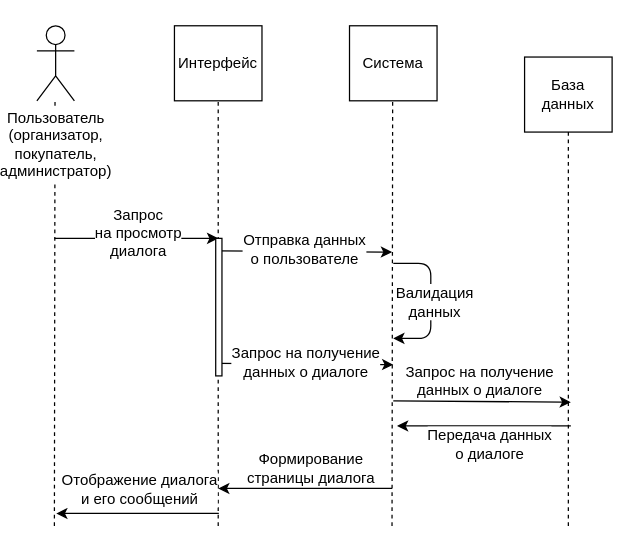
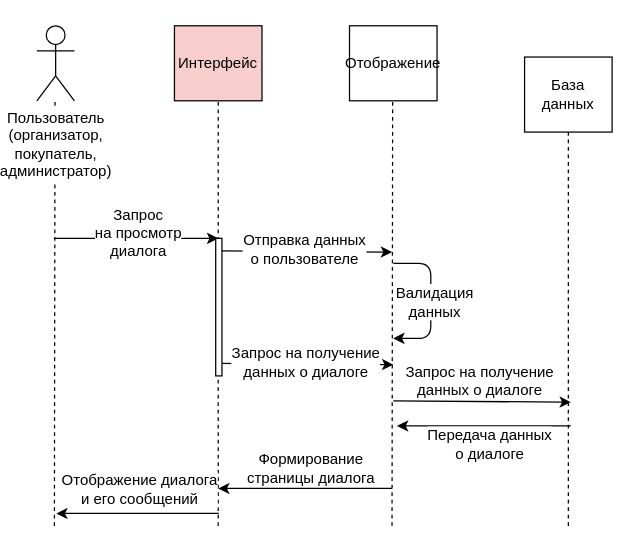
(218, 63) -> (218, 63)
(393, 63) -> (393, 63)
